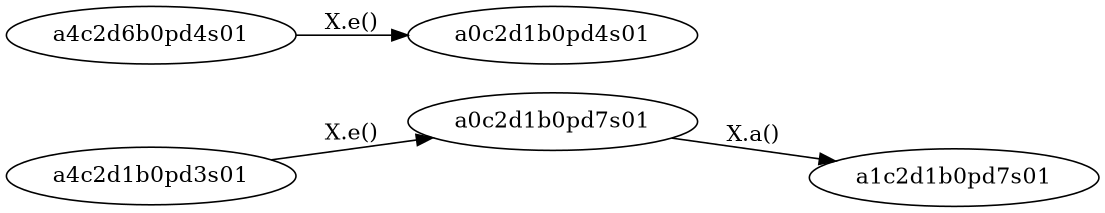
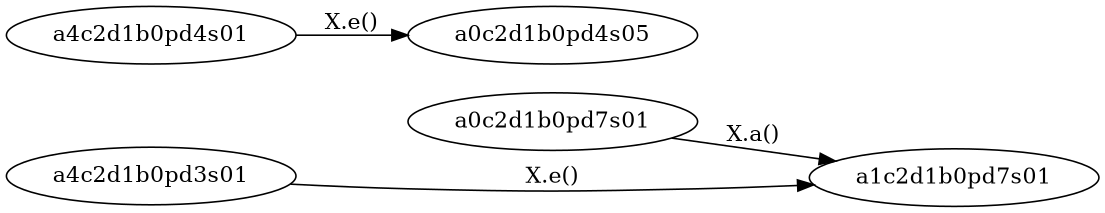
(151, 35) -> (151, 35)
(553, 35) -> (553, 35)
(344, 150) -> (544, 191)
